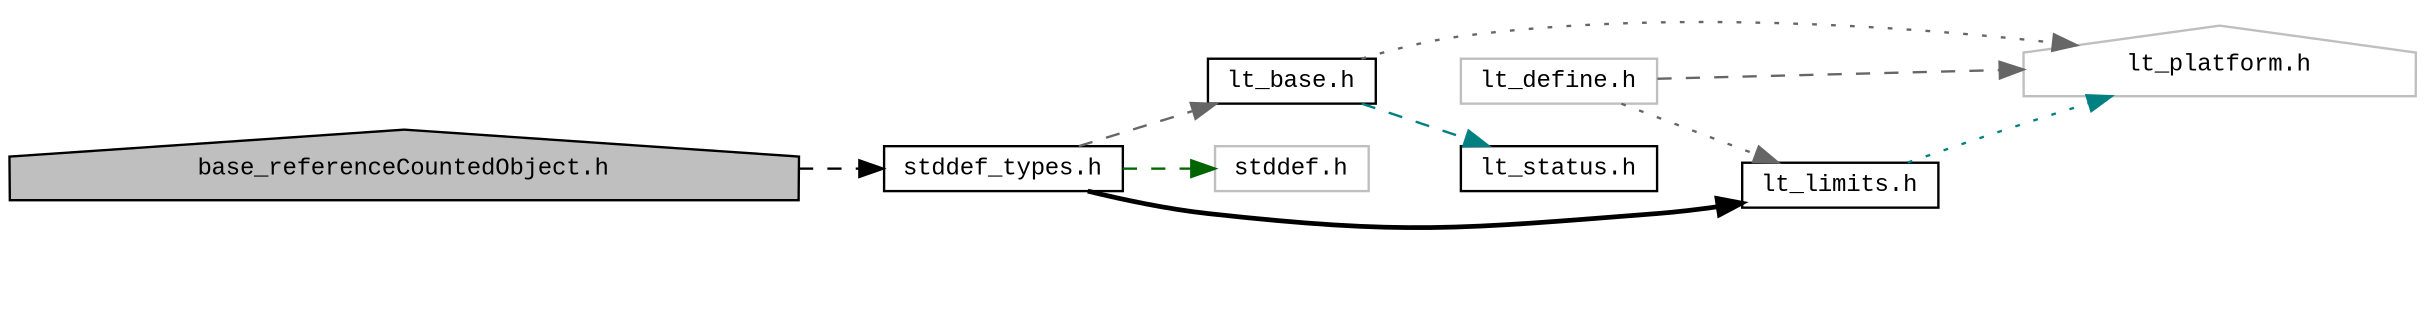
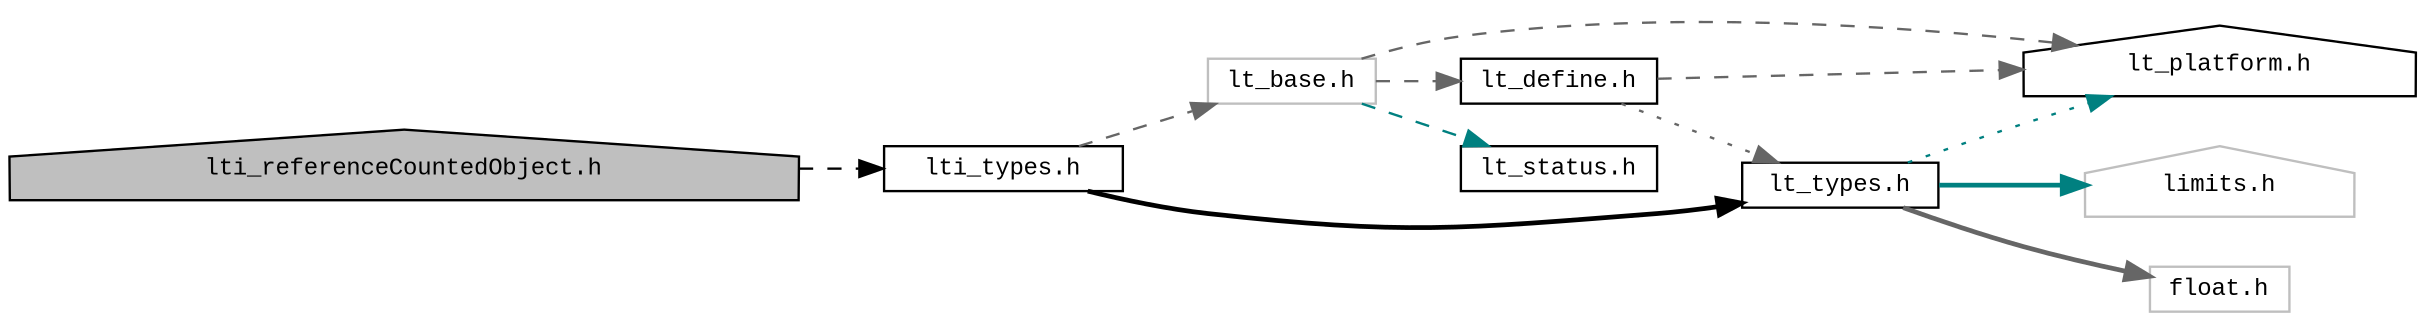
(1706, 22) -> (1706, 22)
(2220, 65) -> (2220, 65)
(1292, 81) -> (1292, 81)
none -> (1406, 81)
(1559, 81) -> (1559, 81)
(404, 169) -> (404, 169)
(1003, 169) -> (1003, 169)
(1292, 169) -> none
(1840, 185) -> (1840, 185)
none -> (2220, 185)
none -> (2220, 289)
